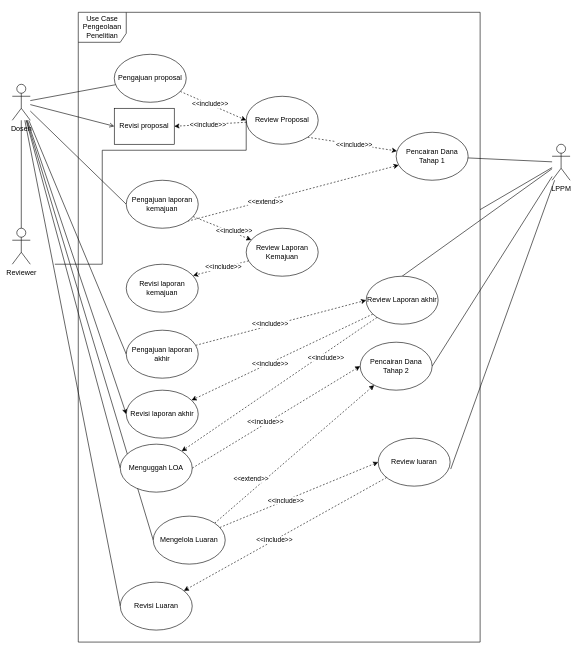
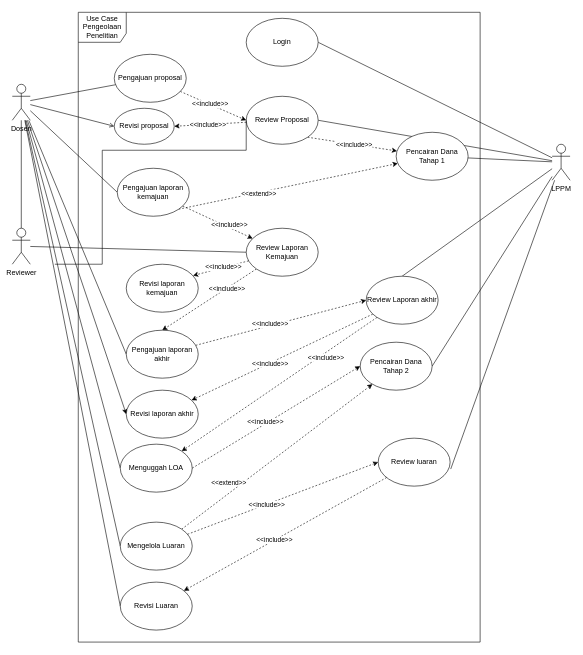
none -> (282, 42)
none -> (435, 100)
(144, 126) -> (144, 126)
(511, 192) -> (366, 128)
(162, 204) -> (153, 192)
none -> (138, 249)
none -> (191, 312)
(189, 540) -> (156, 546)
